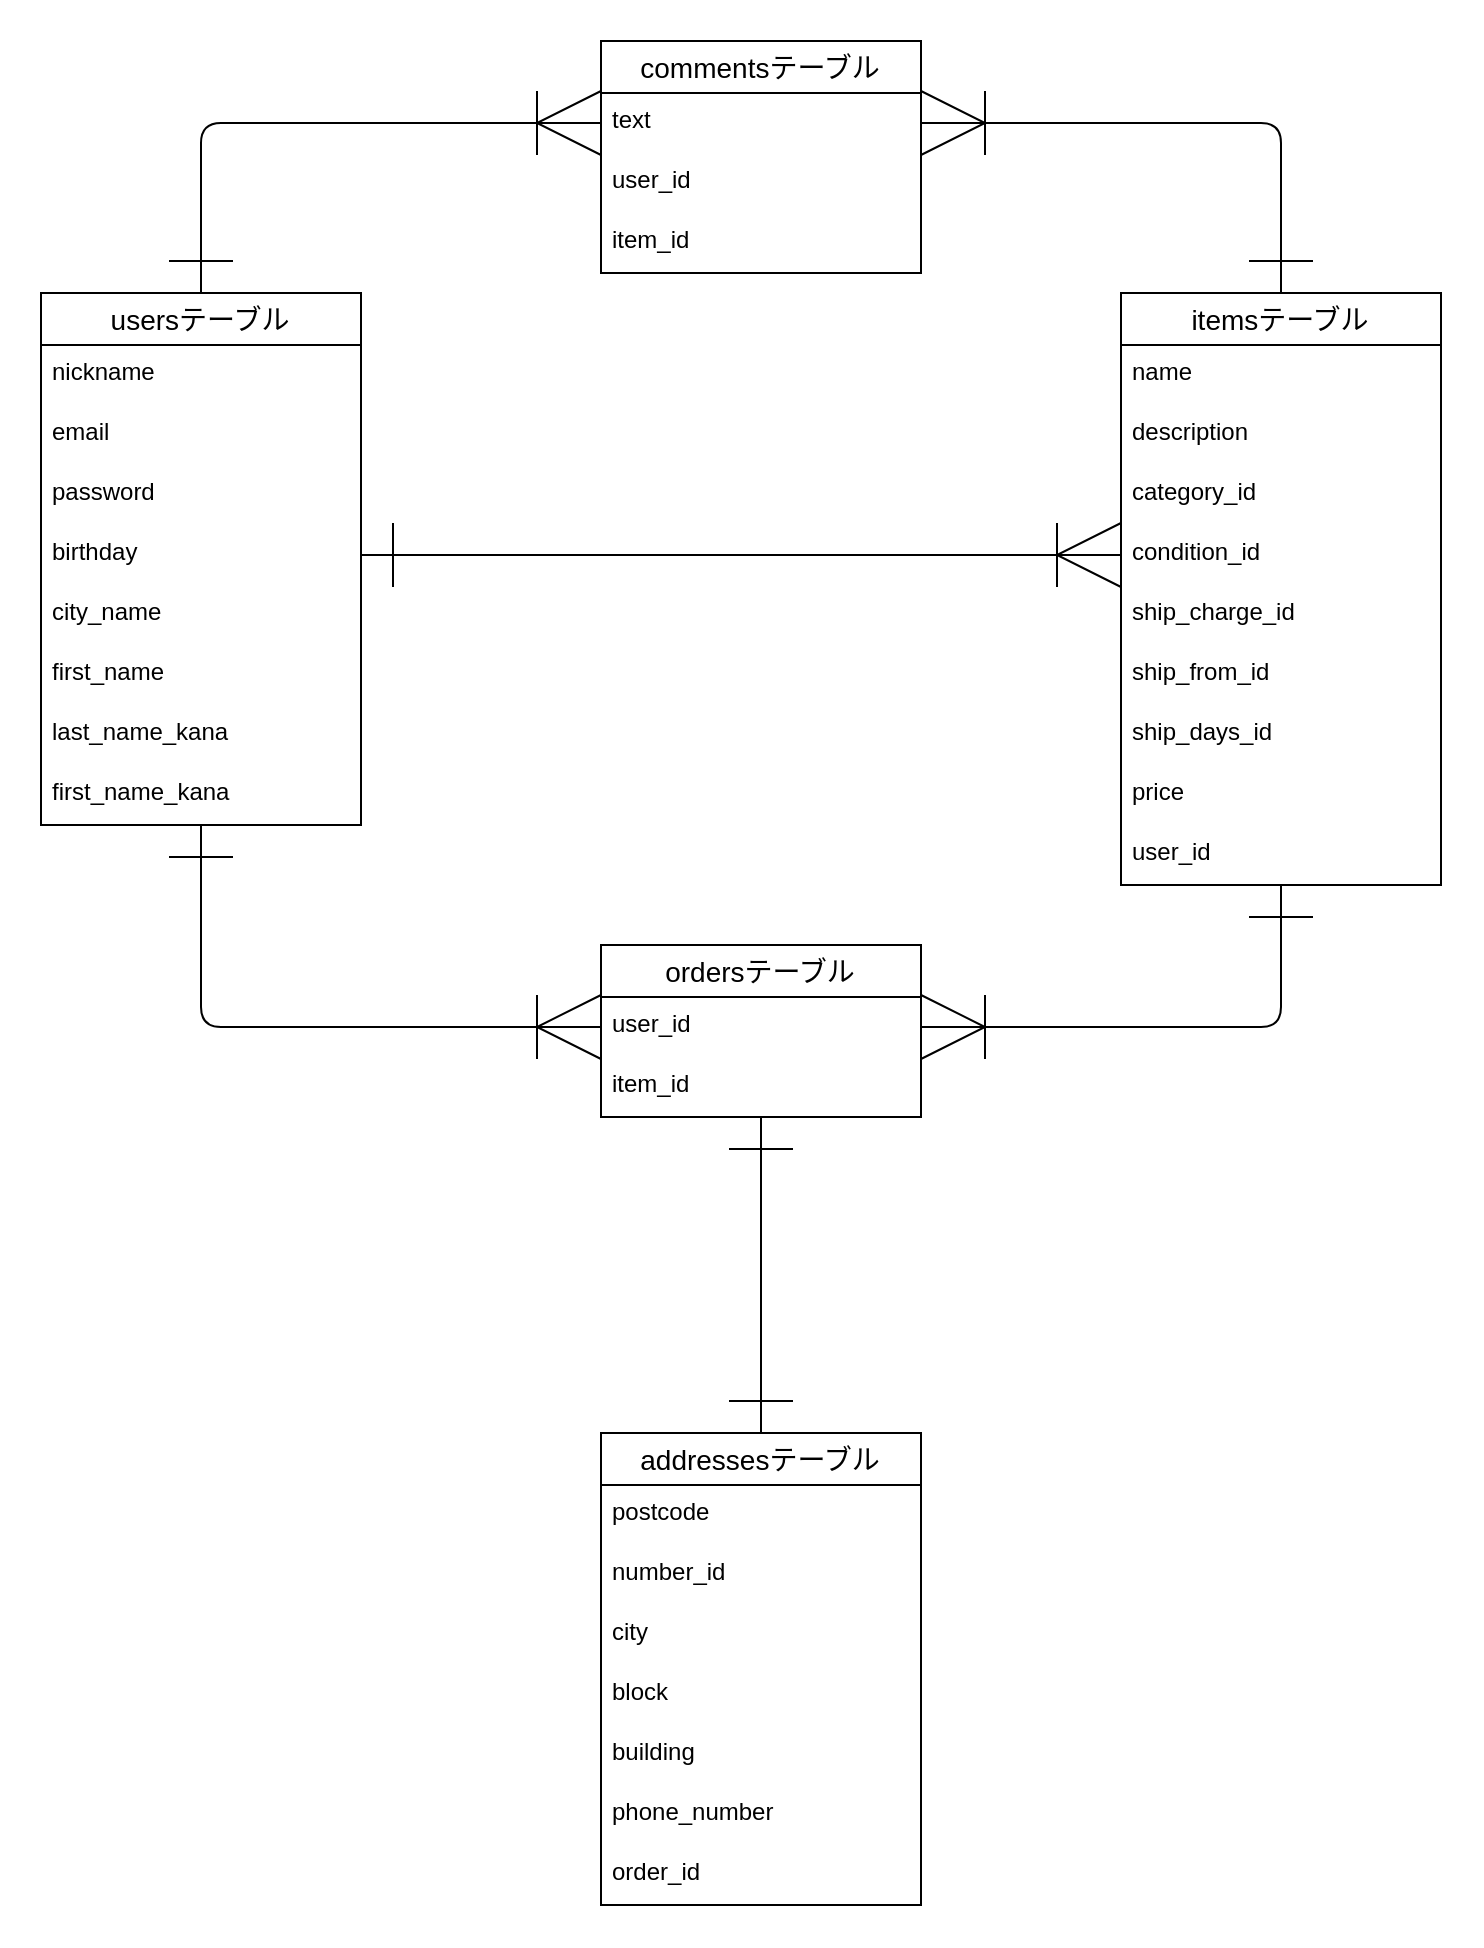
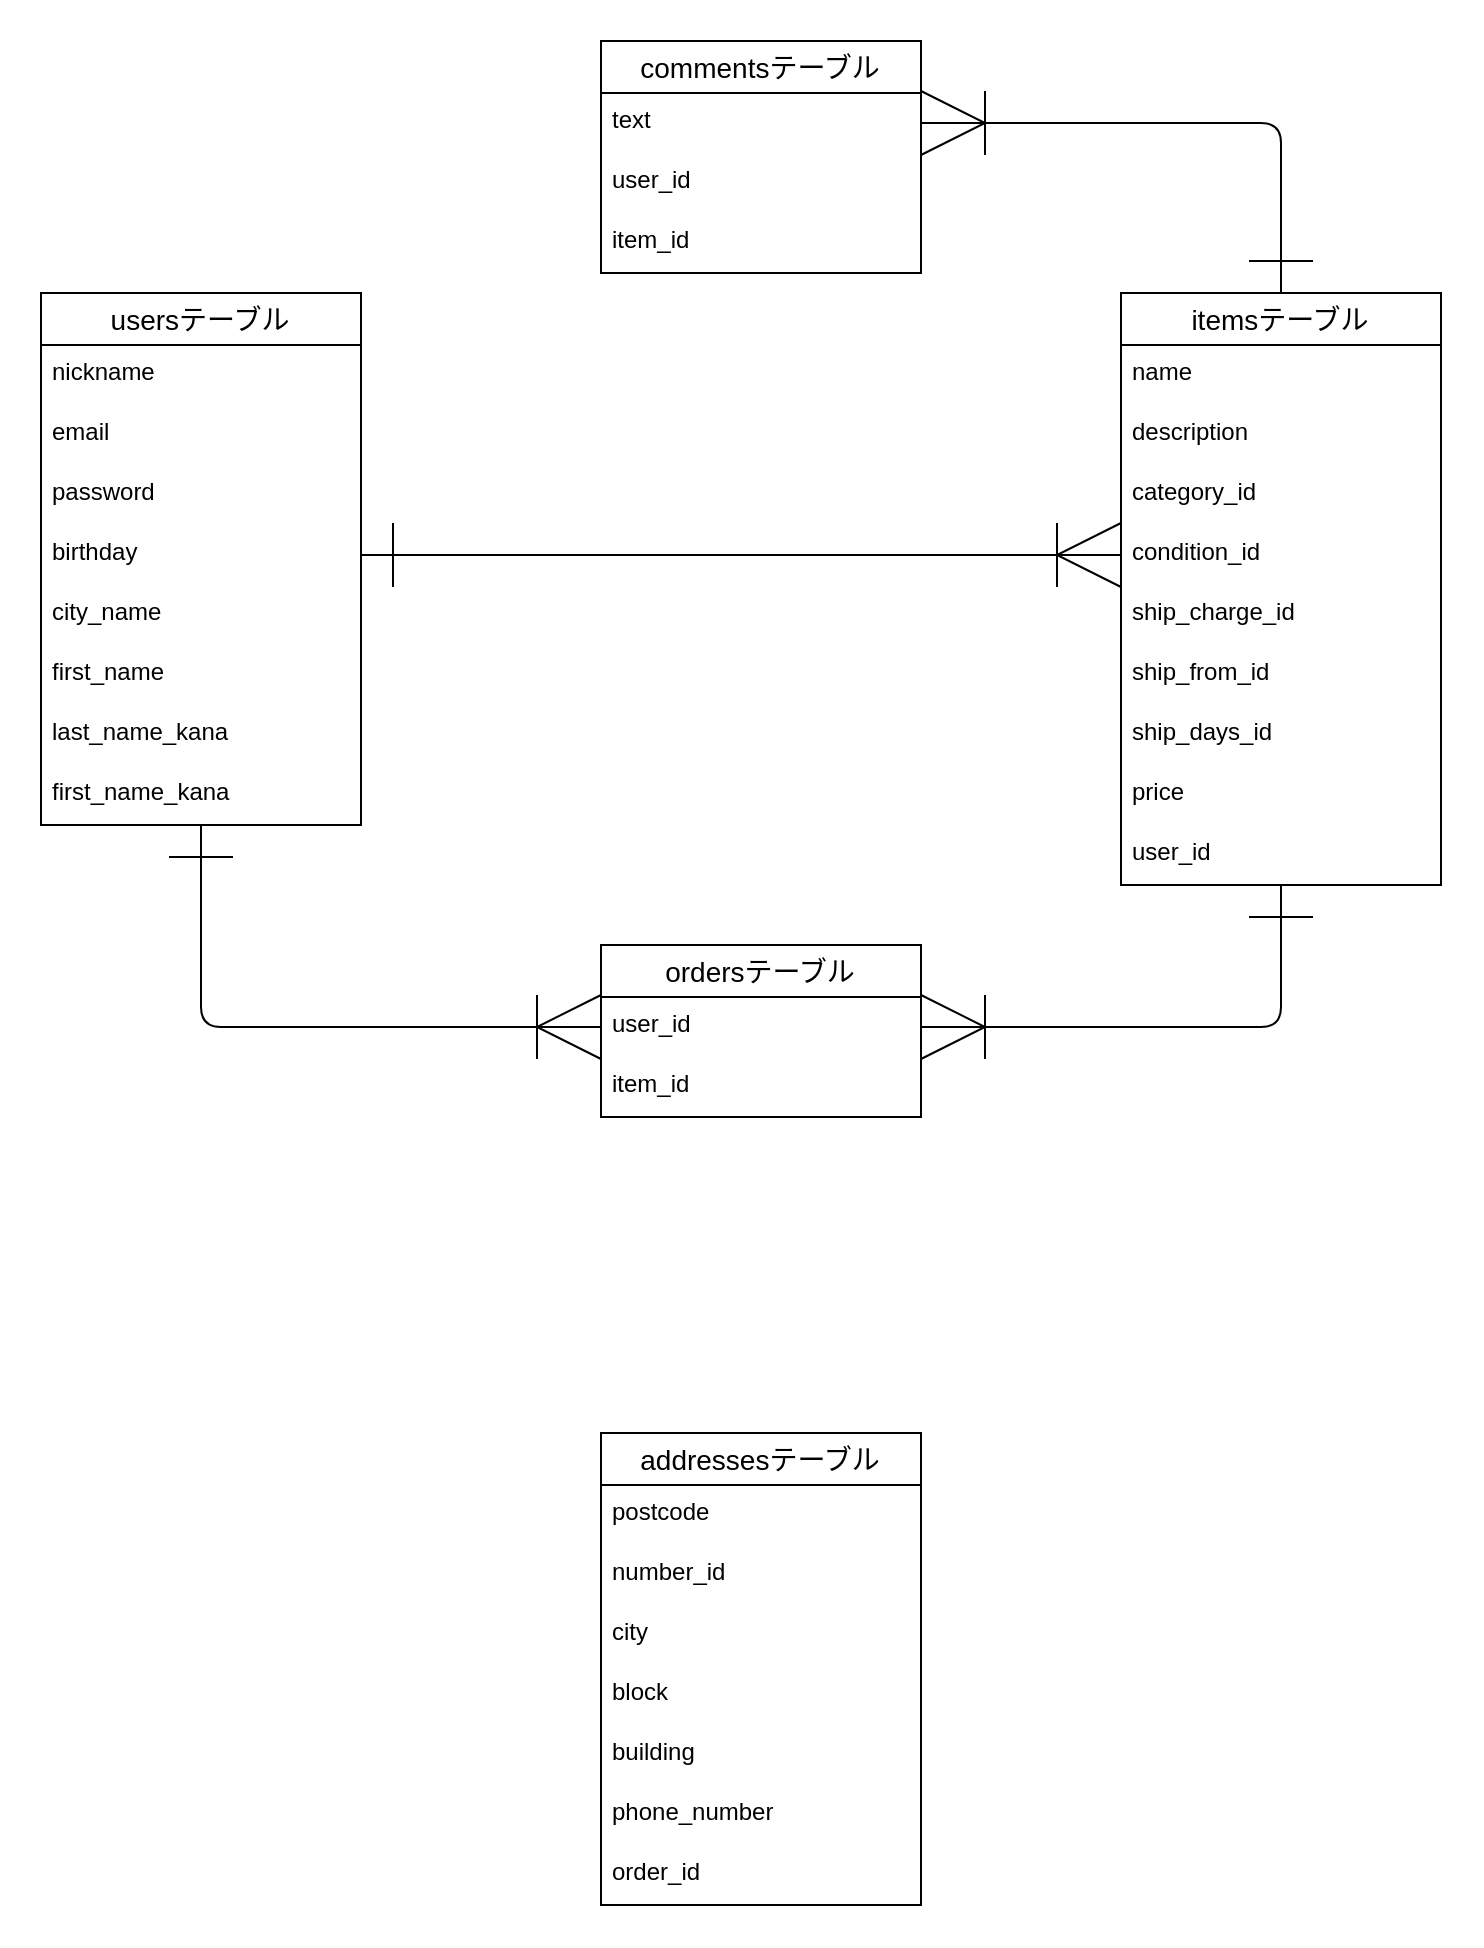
(324, 123) -> none
(761, 1275) -> none
